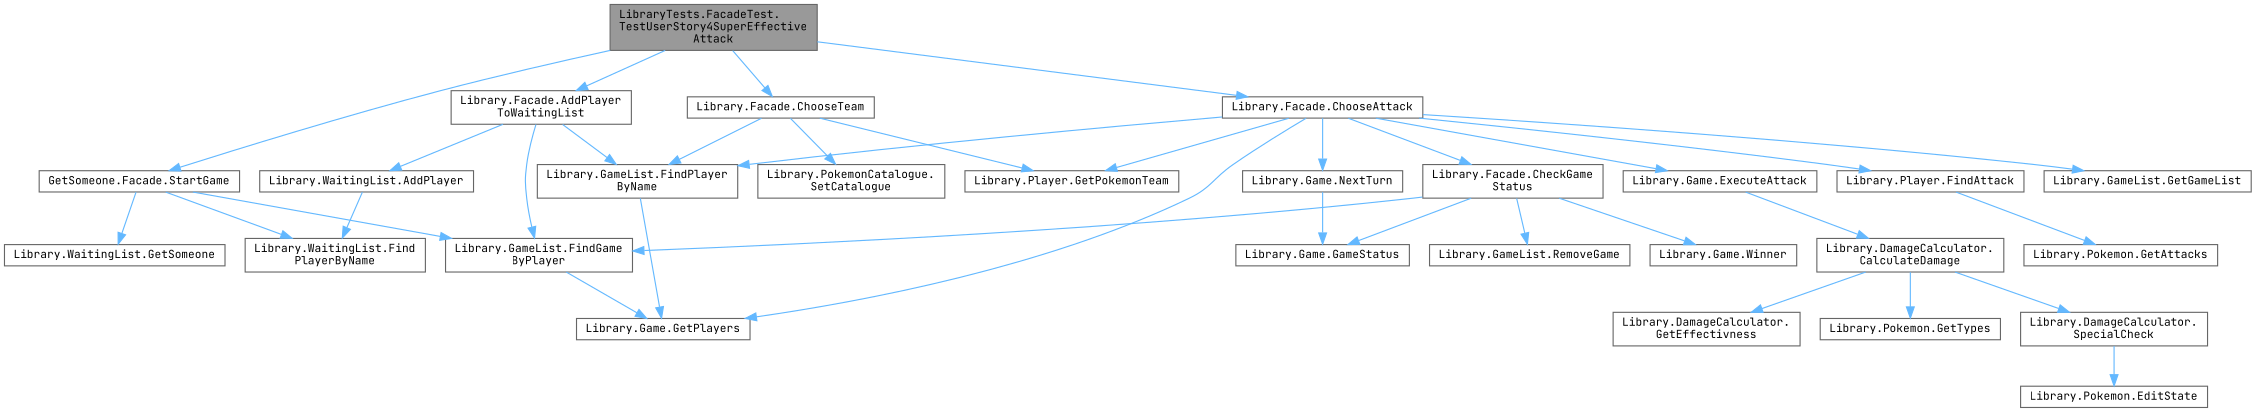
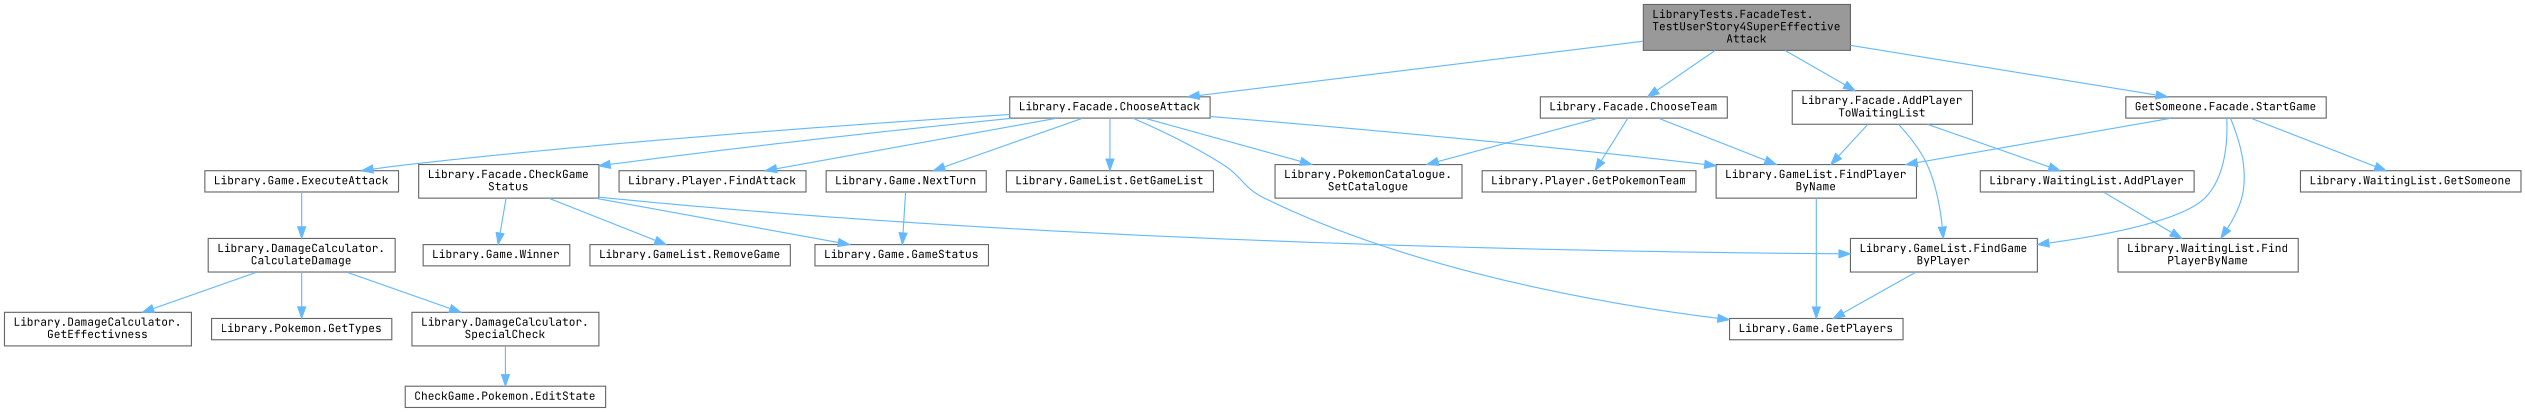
none -> (2044, 140)
(1203, 143) -> (1223, 140)
(2121, 255) -> none
(2114, 397) -> (505, 397)
